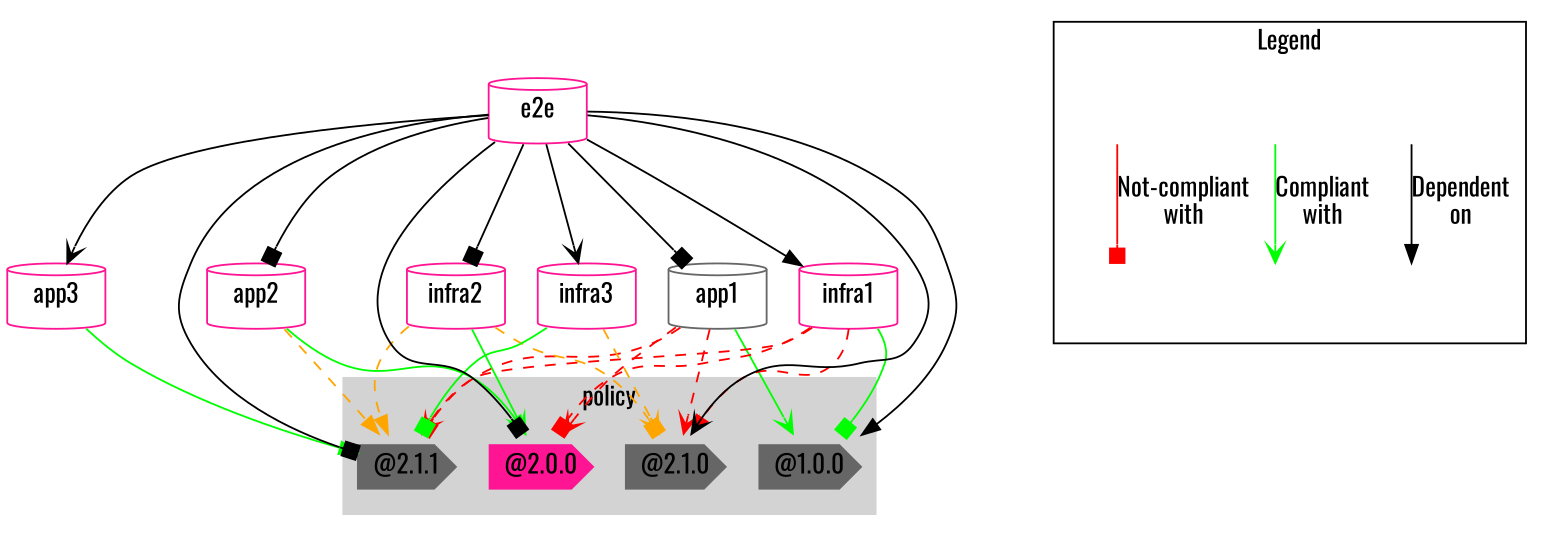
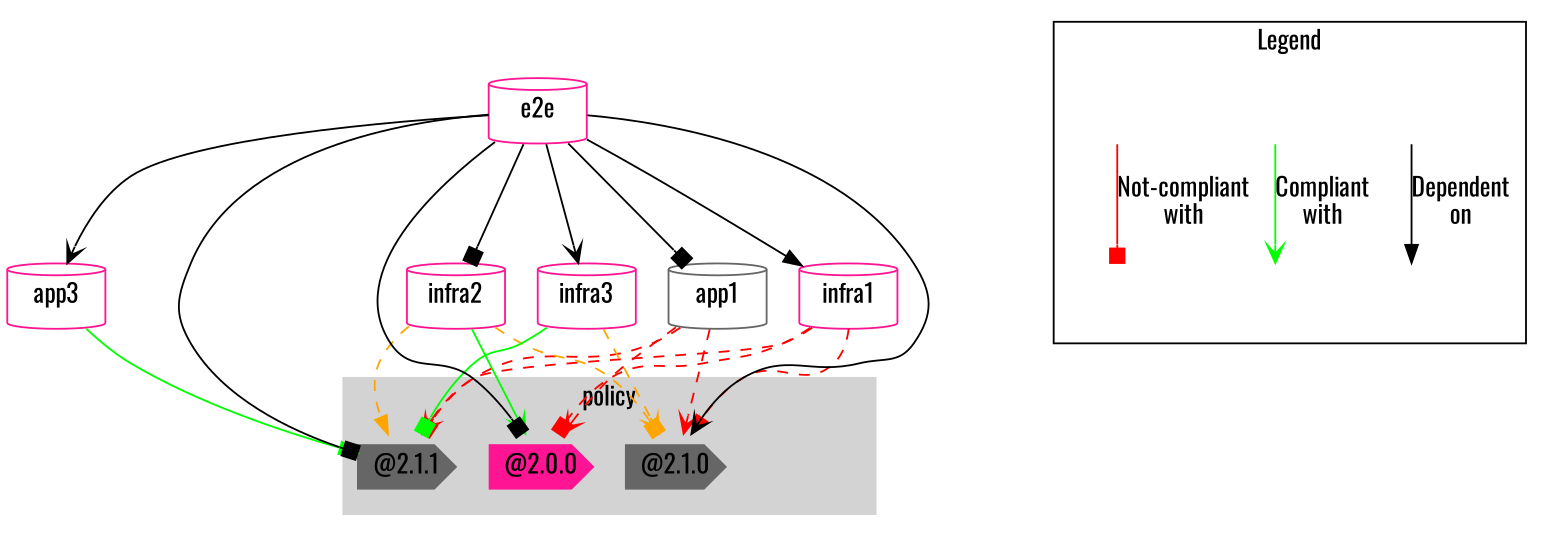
(256, 296) -> none
(810, 467) -> none
